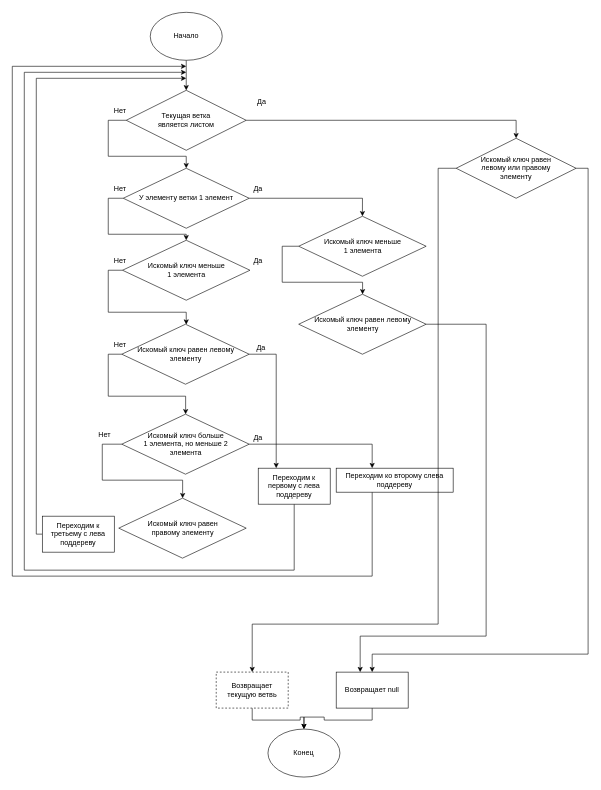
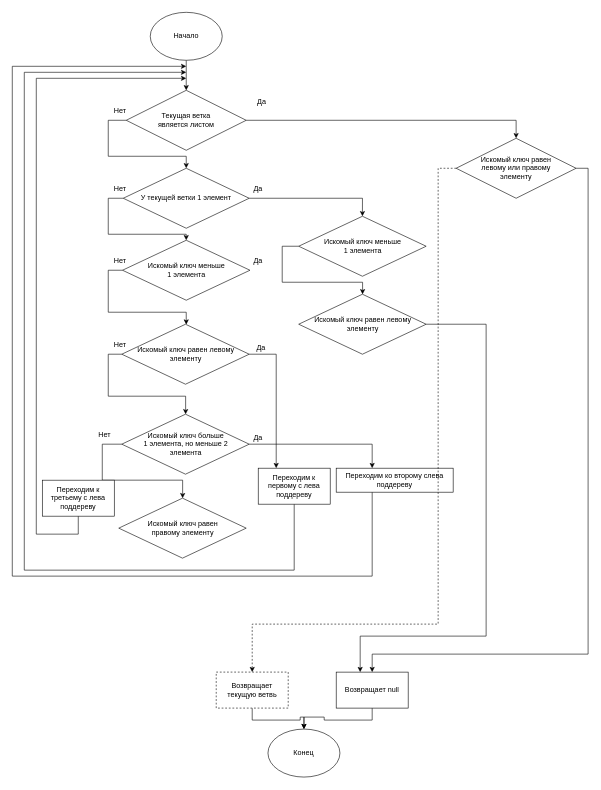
(186, 198) -> (186, 198)
(438, 502) -> (438, 502)
(78, 534) -> (78, 498)
